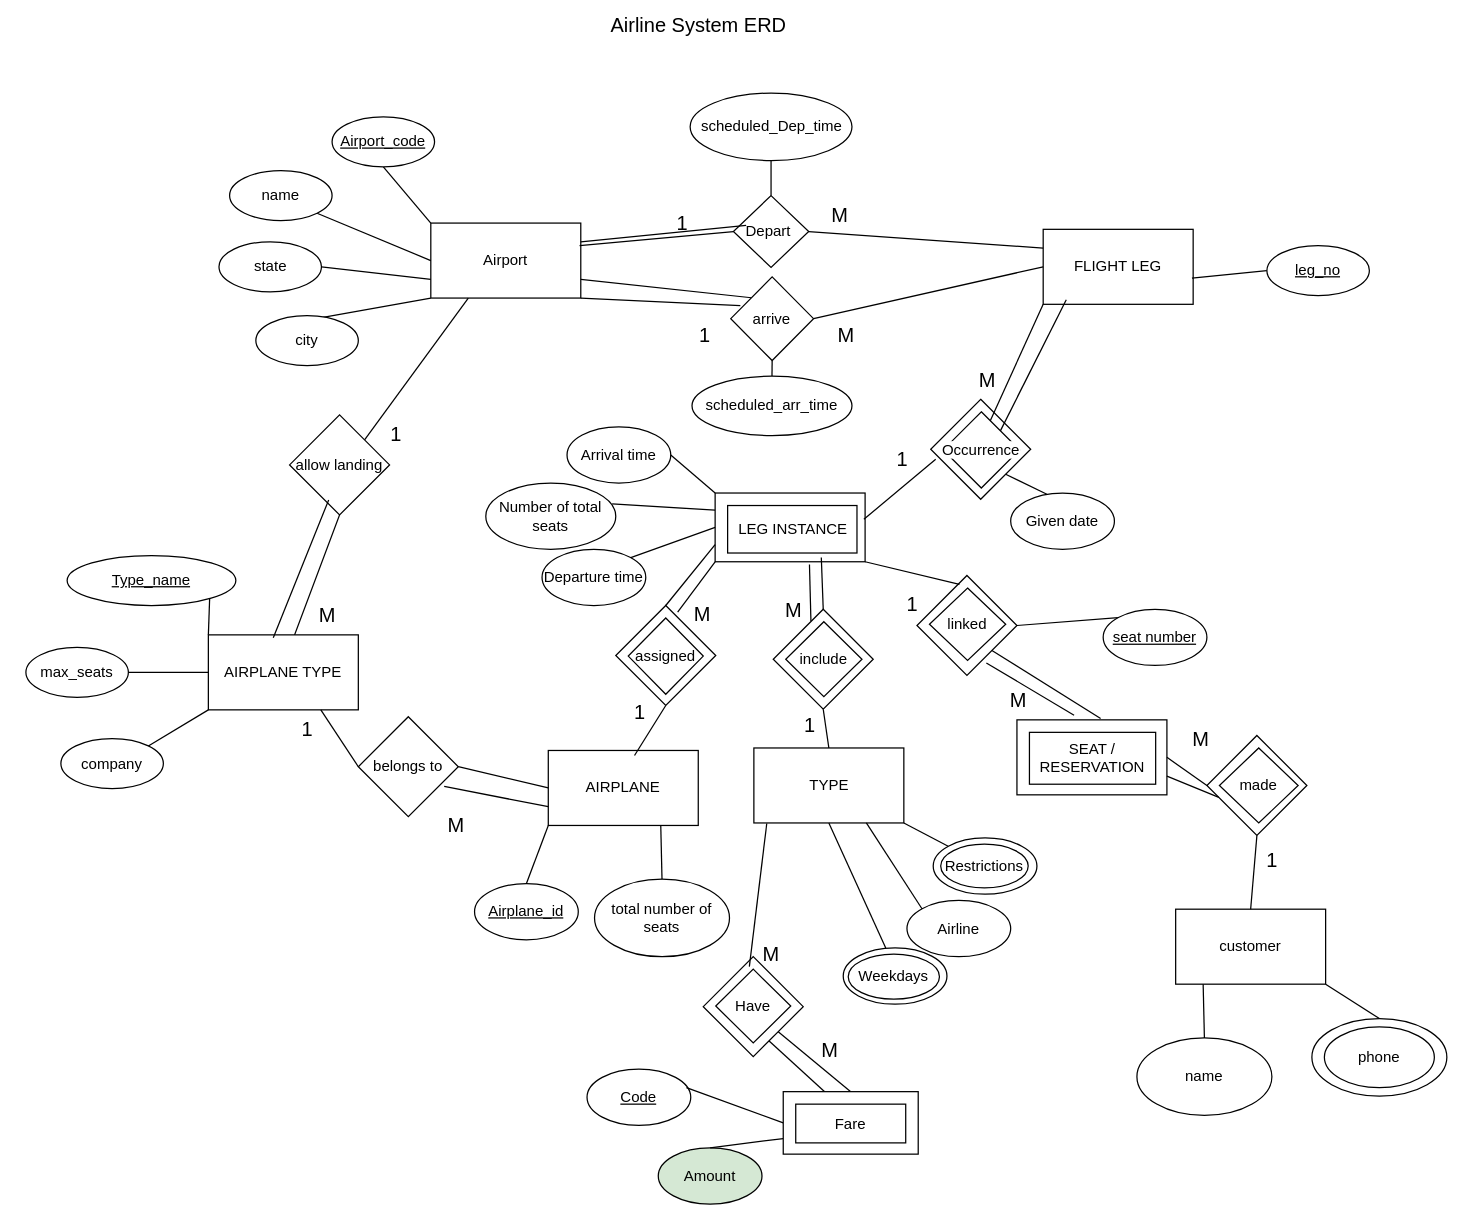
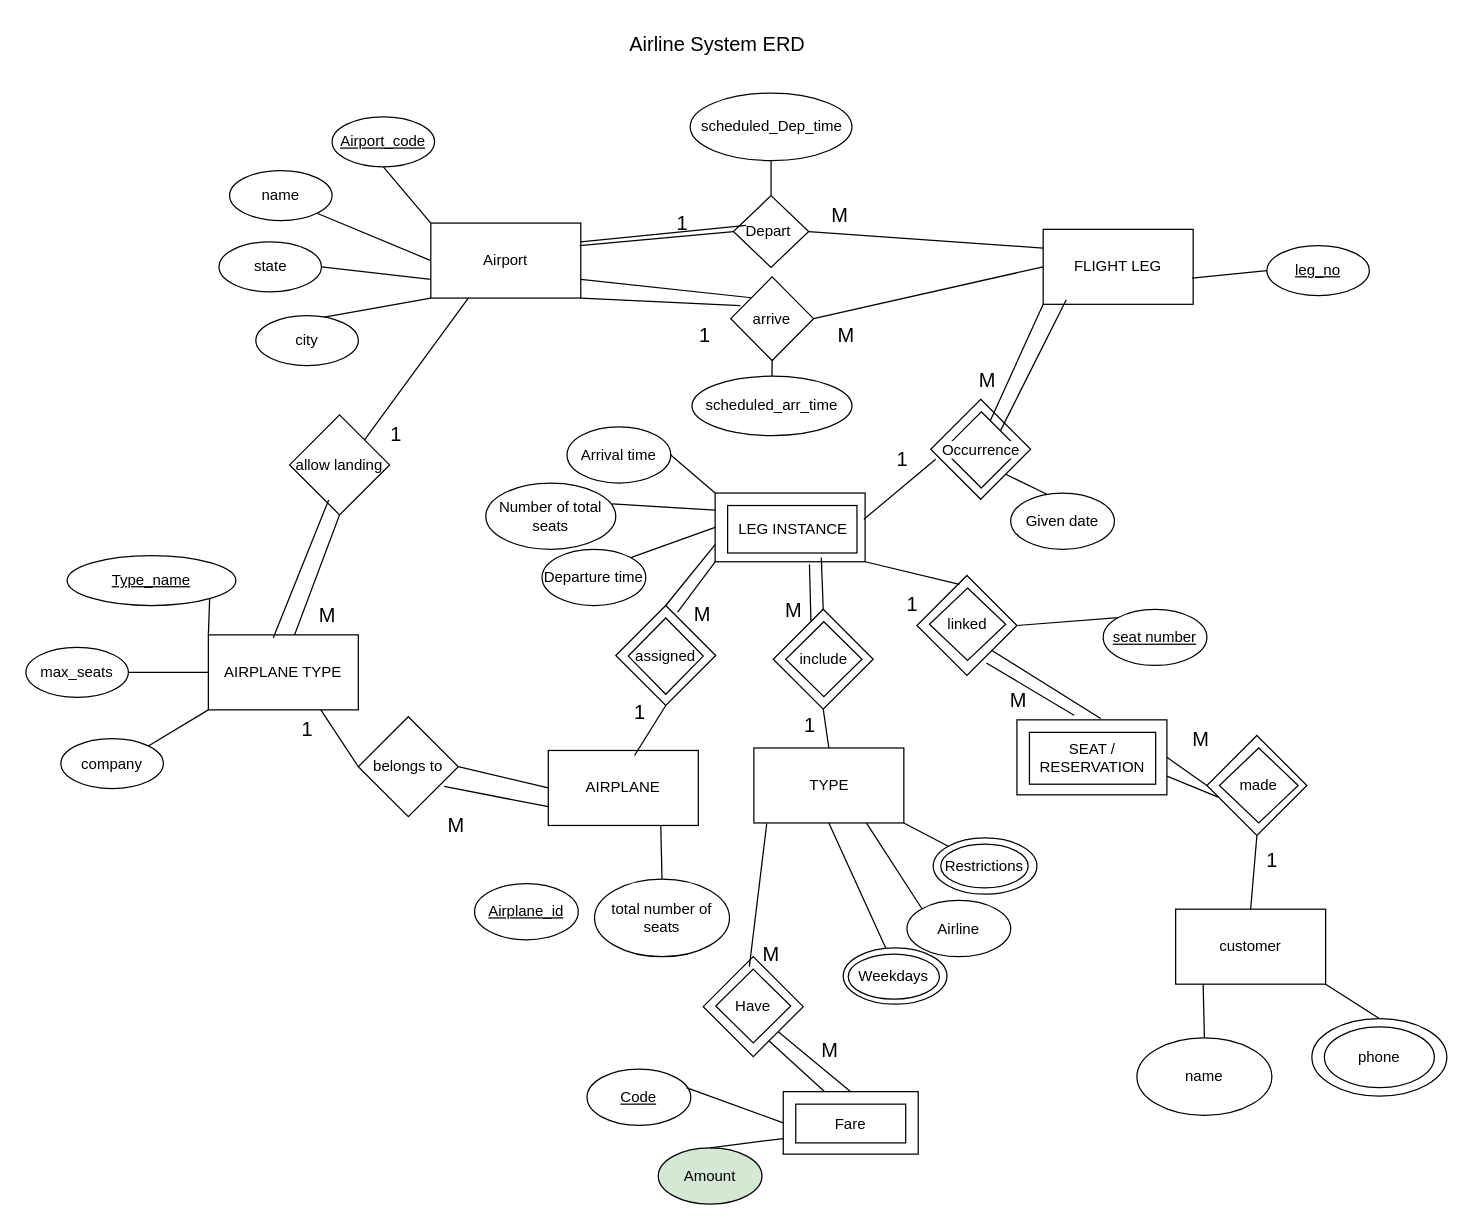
(699, 26) -> (718, 44)
(537, 855) -> none
